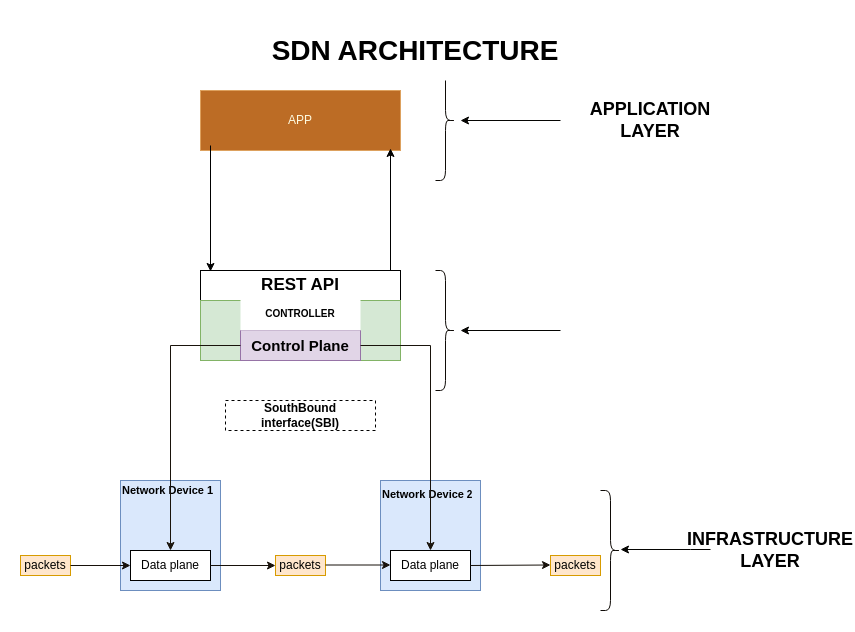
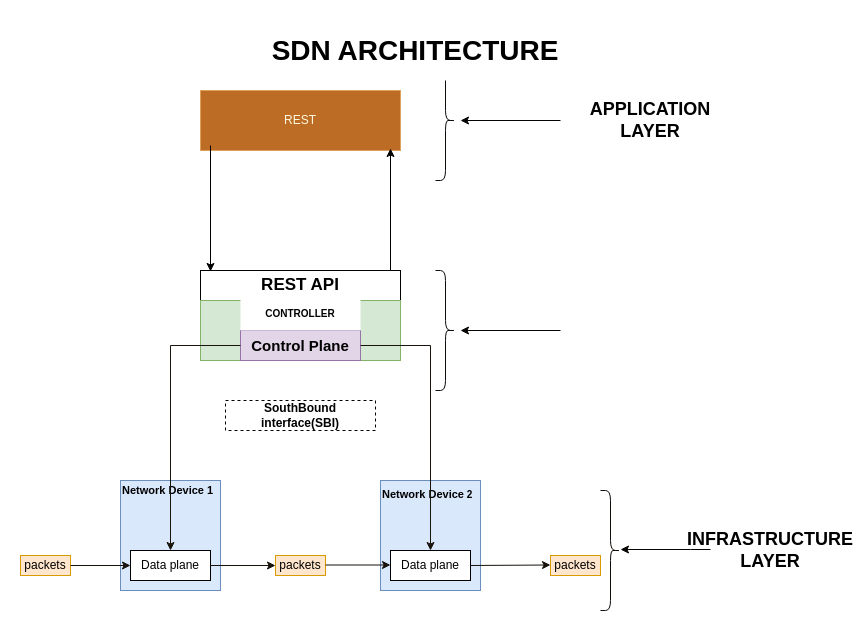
(301, 121) -> (301, 121)
